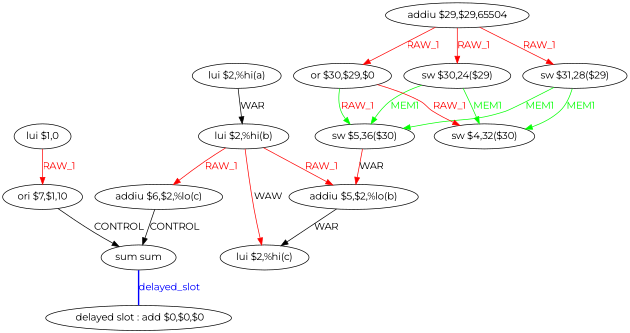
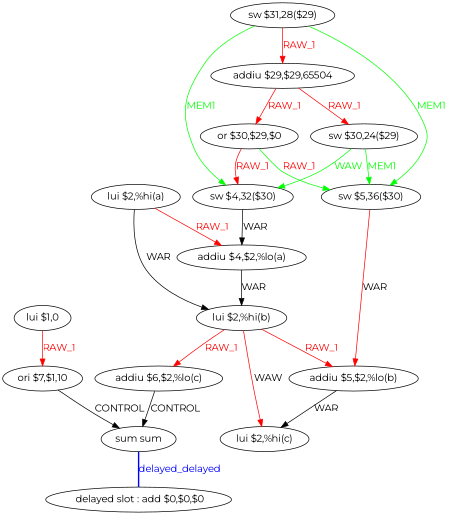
(513, 44) -> (283, 42)
(488, 106) -> (348, 167)
none -> (242, 257)
(170, 288) -> (180, 469)
